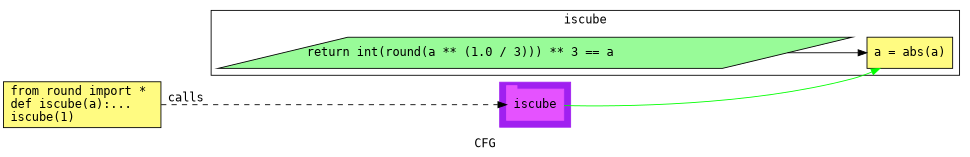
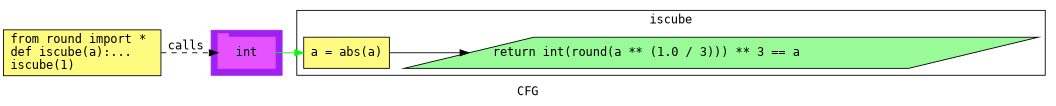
(823, 53) -> (425, 53)
(535, 105) -> (247, 53)
